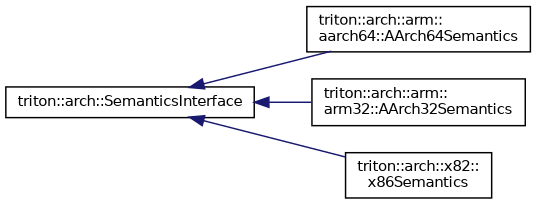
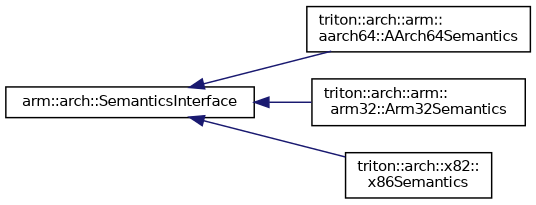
(130, 102) -> (130, 102)
(419, 102) -> (419, 102)
